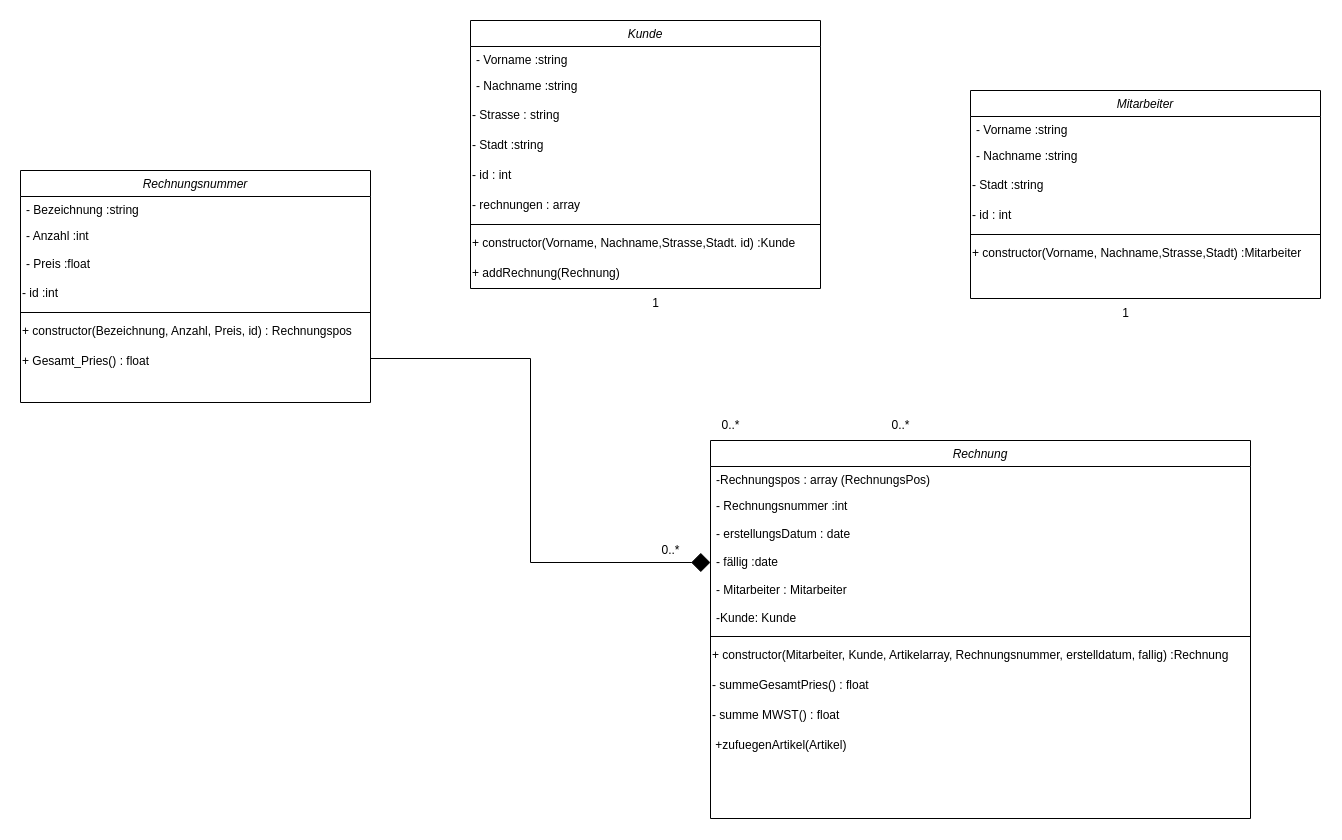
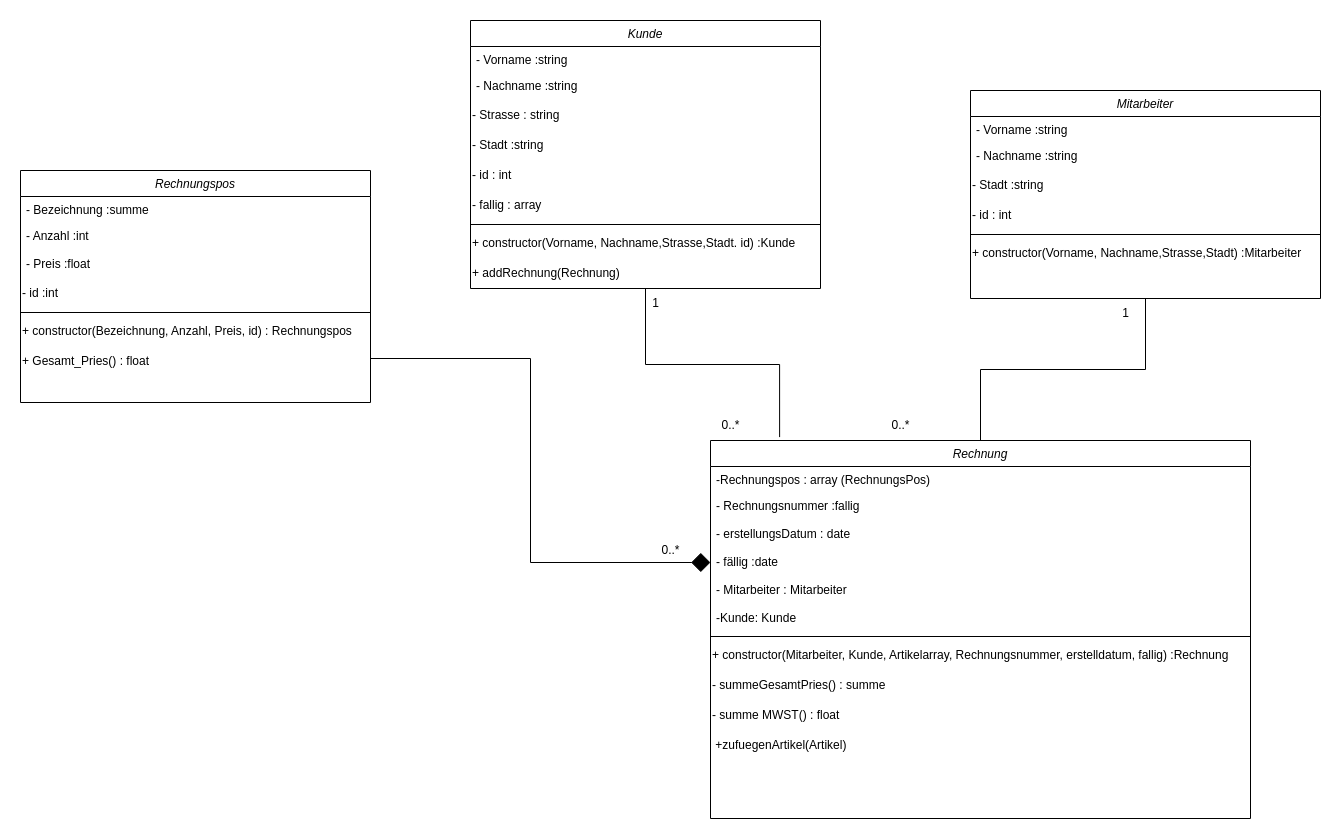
(195, 184) -> (195, 184)
(533, 206) -> (515, 206)
(89, 210) -> (87, 210)
none -> (711, 365)
none -> (1063, 370)
(784, 506) -> (791, 506)
(797, 686) -> (799, 686)
